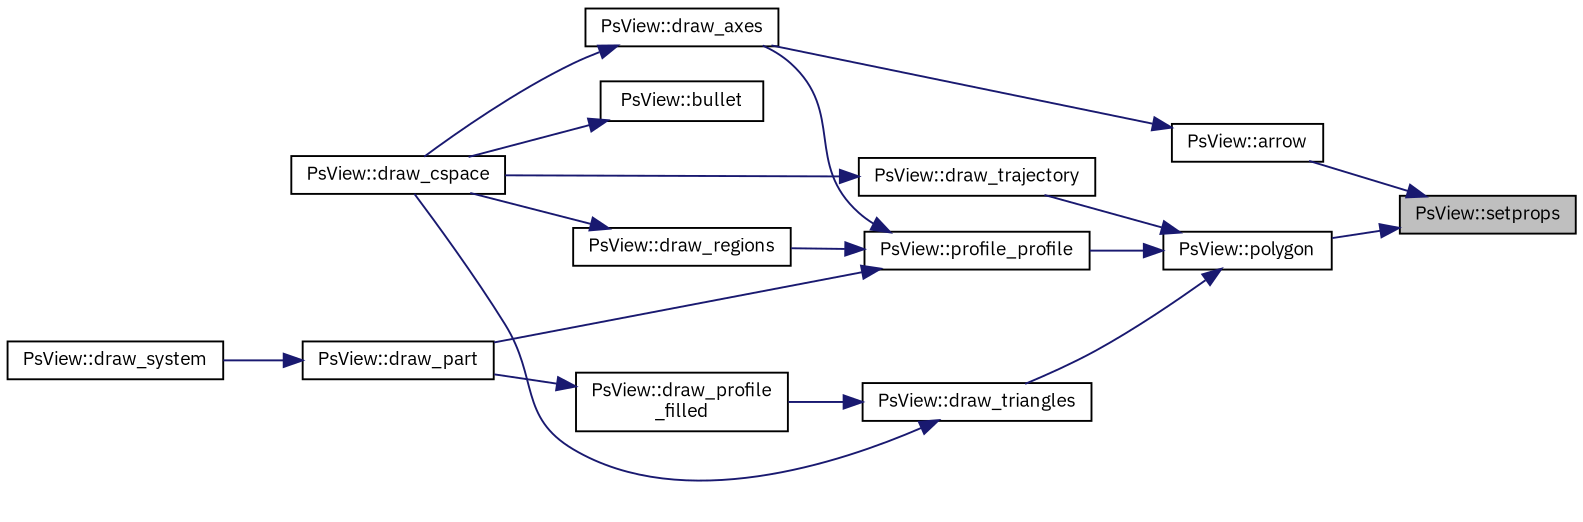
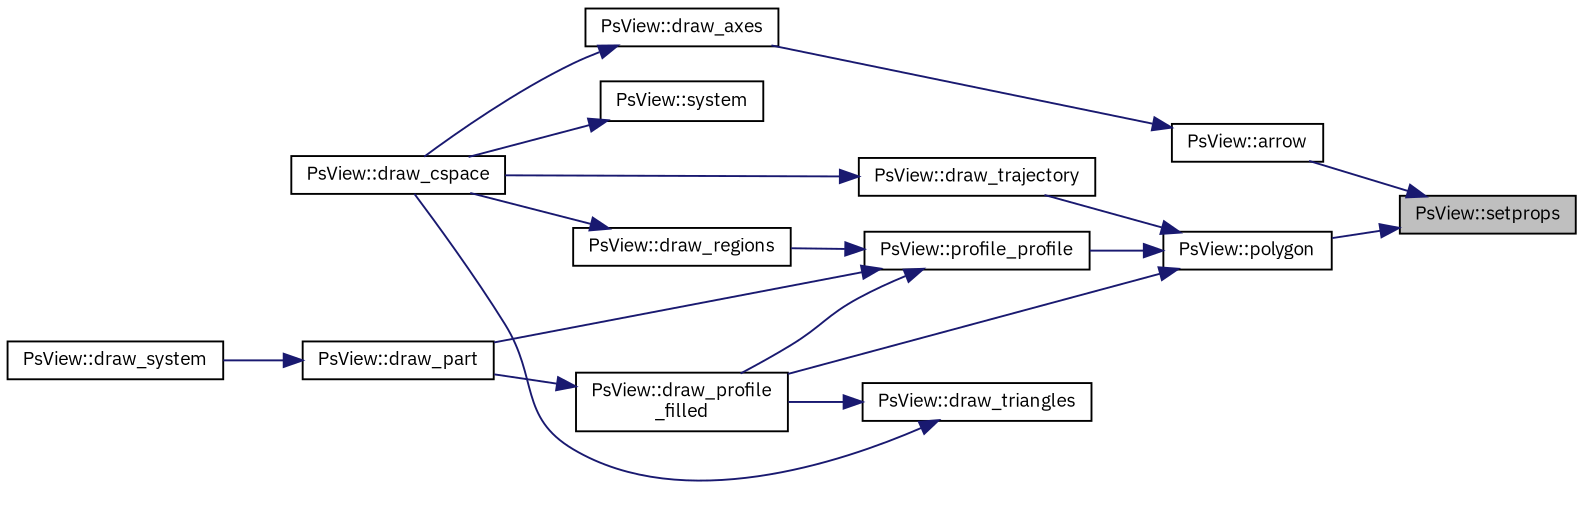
(682, 101) -> (682, 101)
(823, 131) -> (822, 323)
(1118, 338) -> (974, 324)
